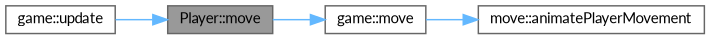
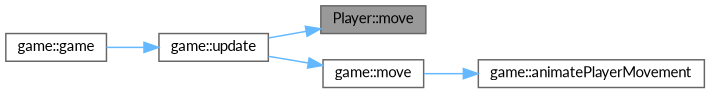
(291, 20) -> (288, 60)
(591, 20) -> (591, 74)
none -> (56, 47)
